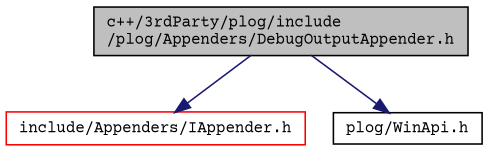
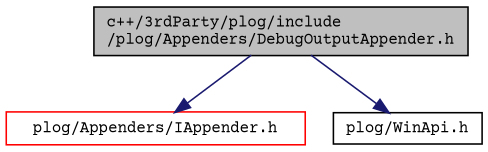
(156, 128) -> (156, 128)
